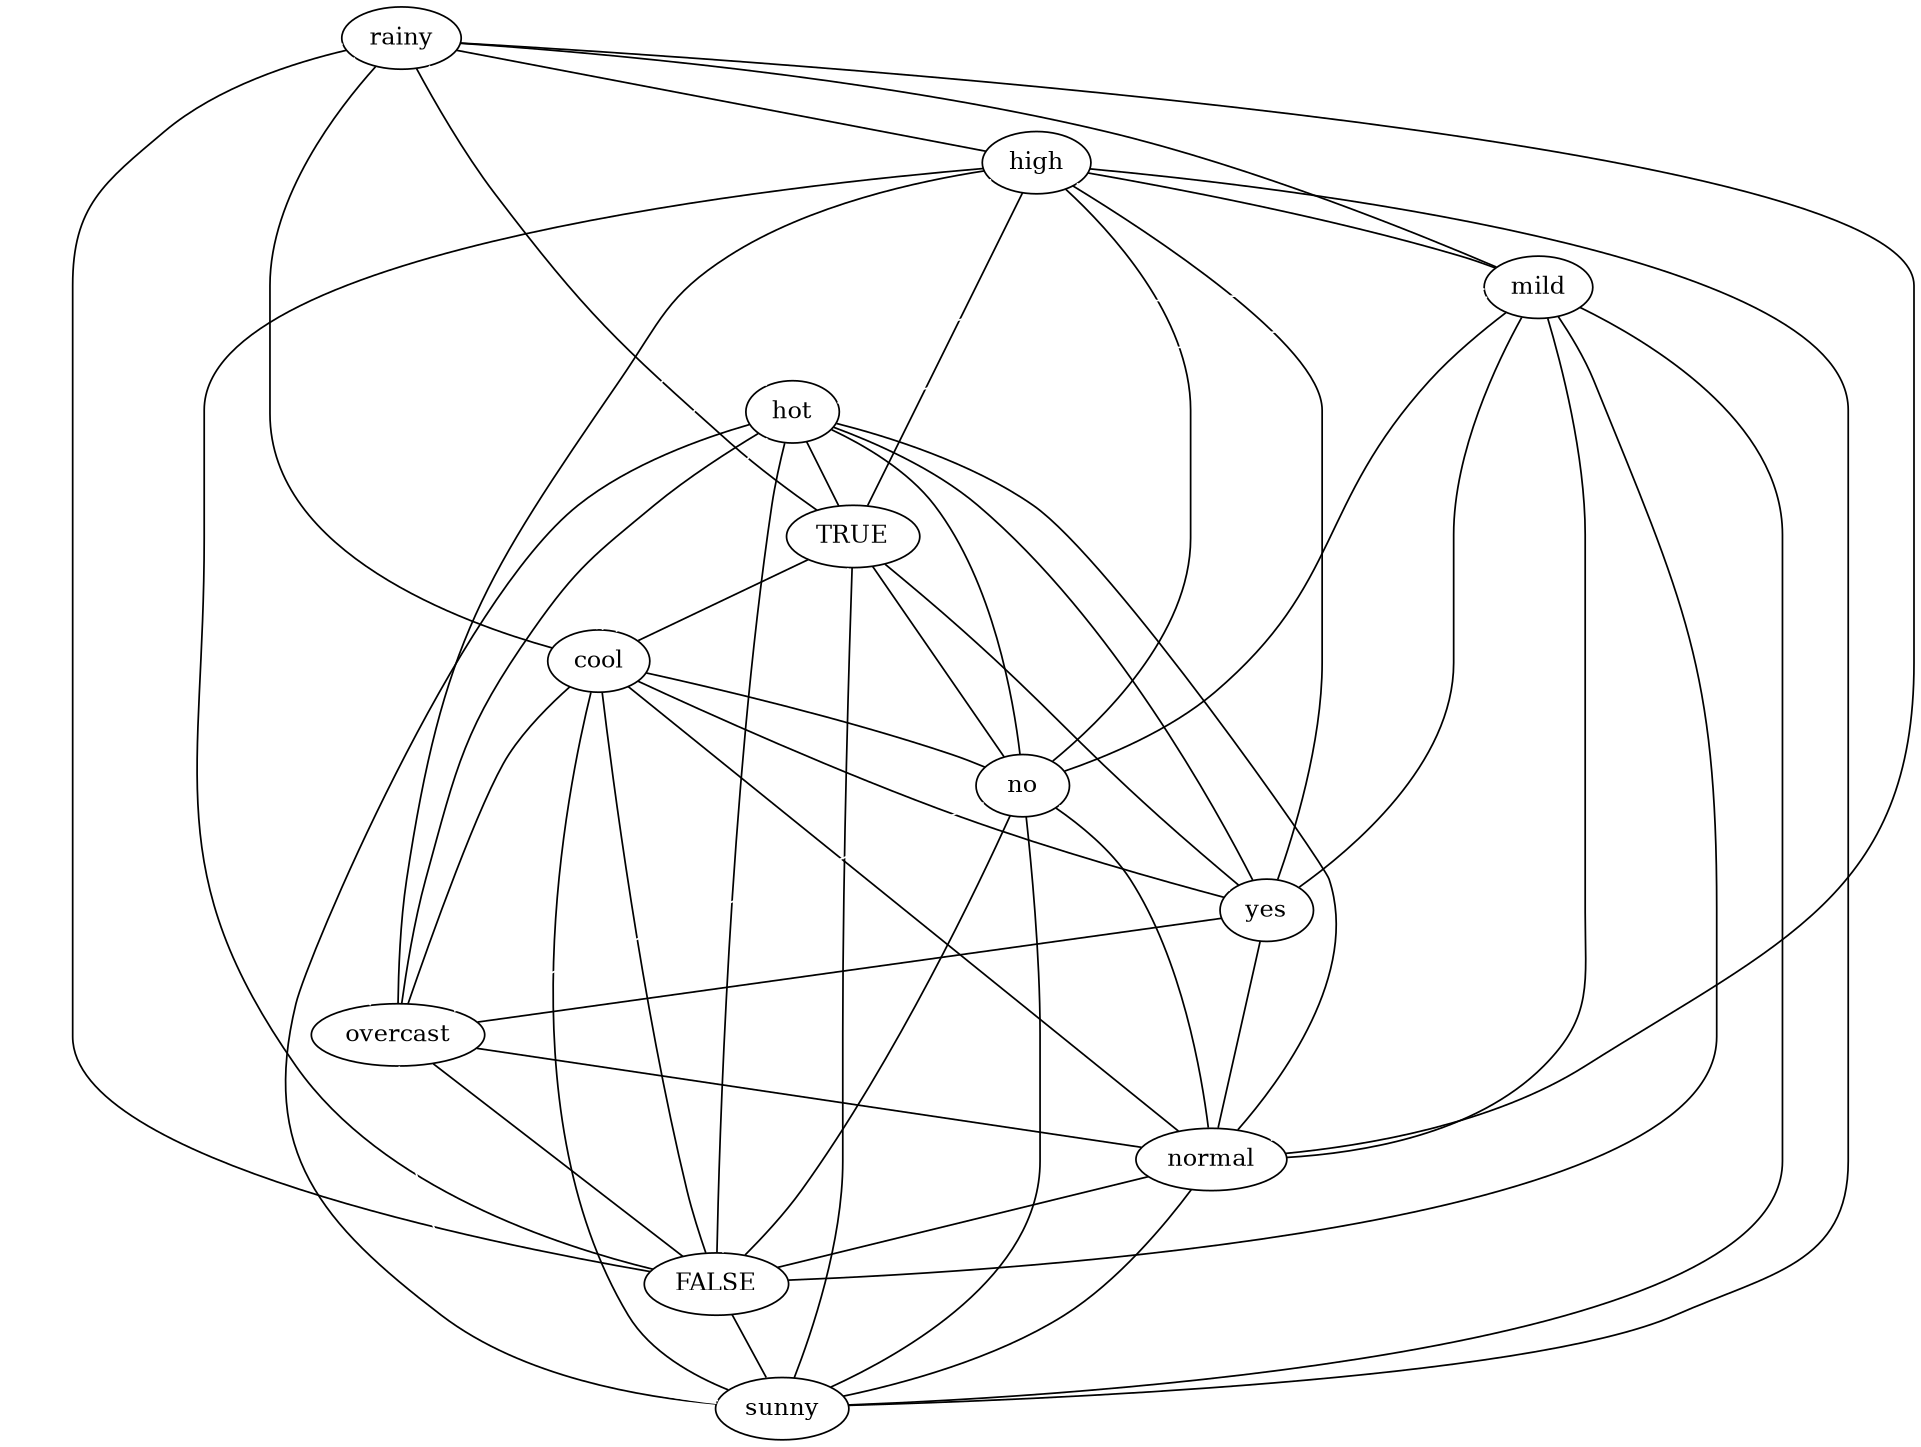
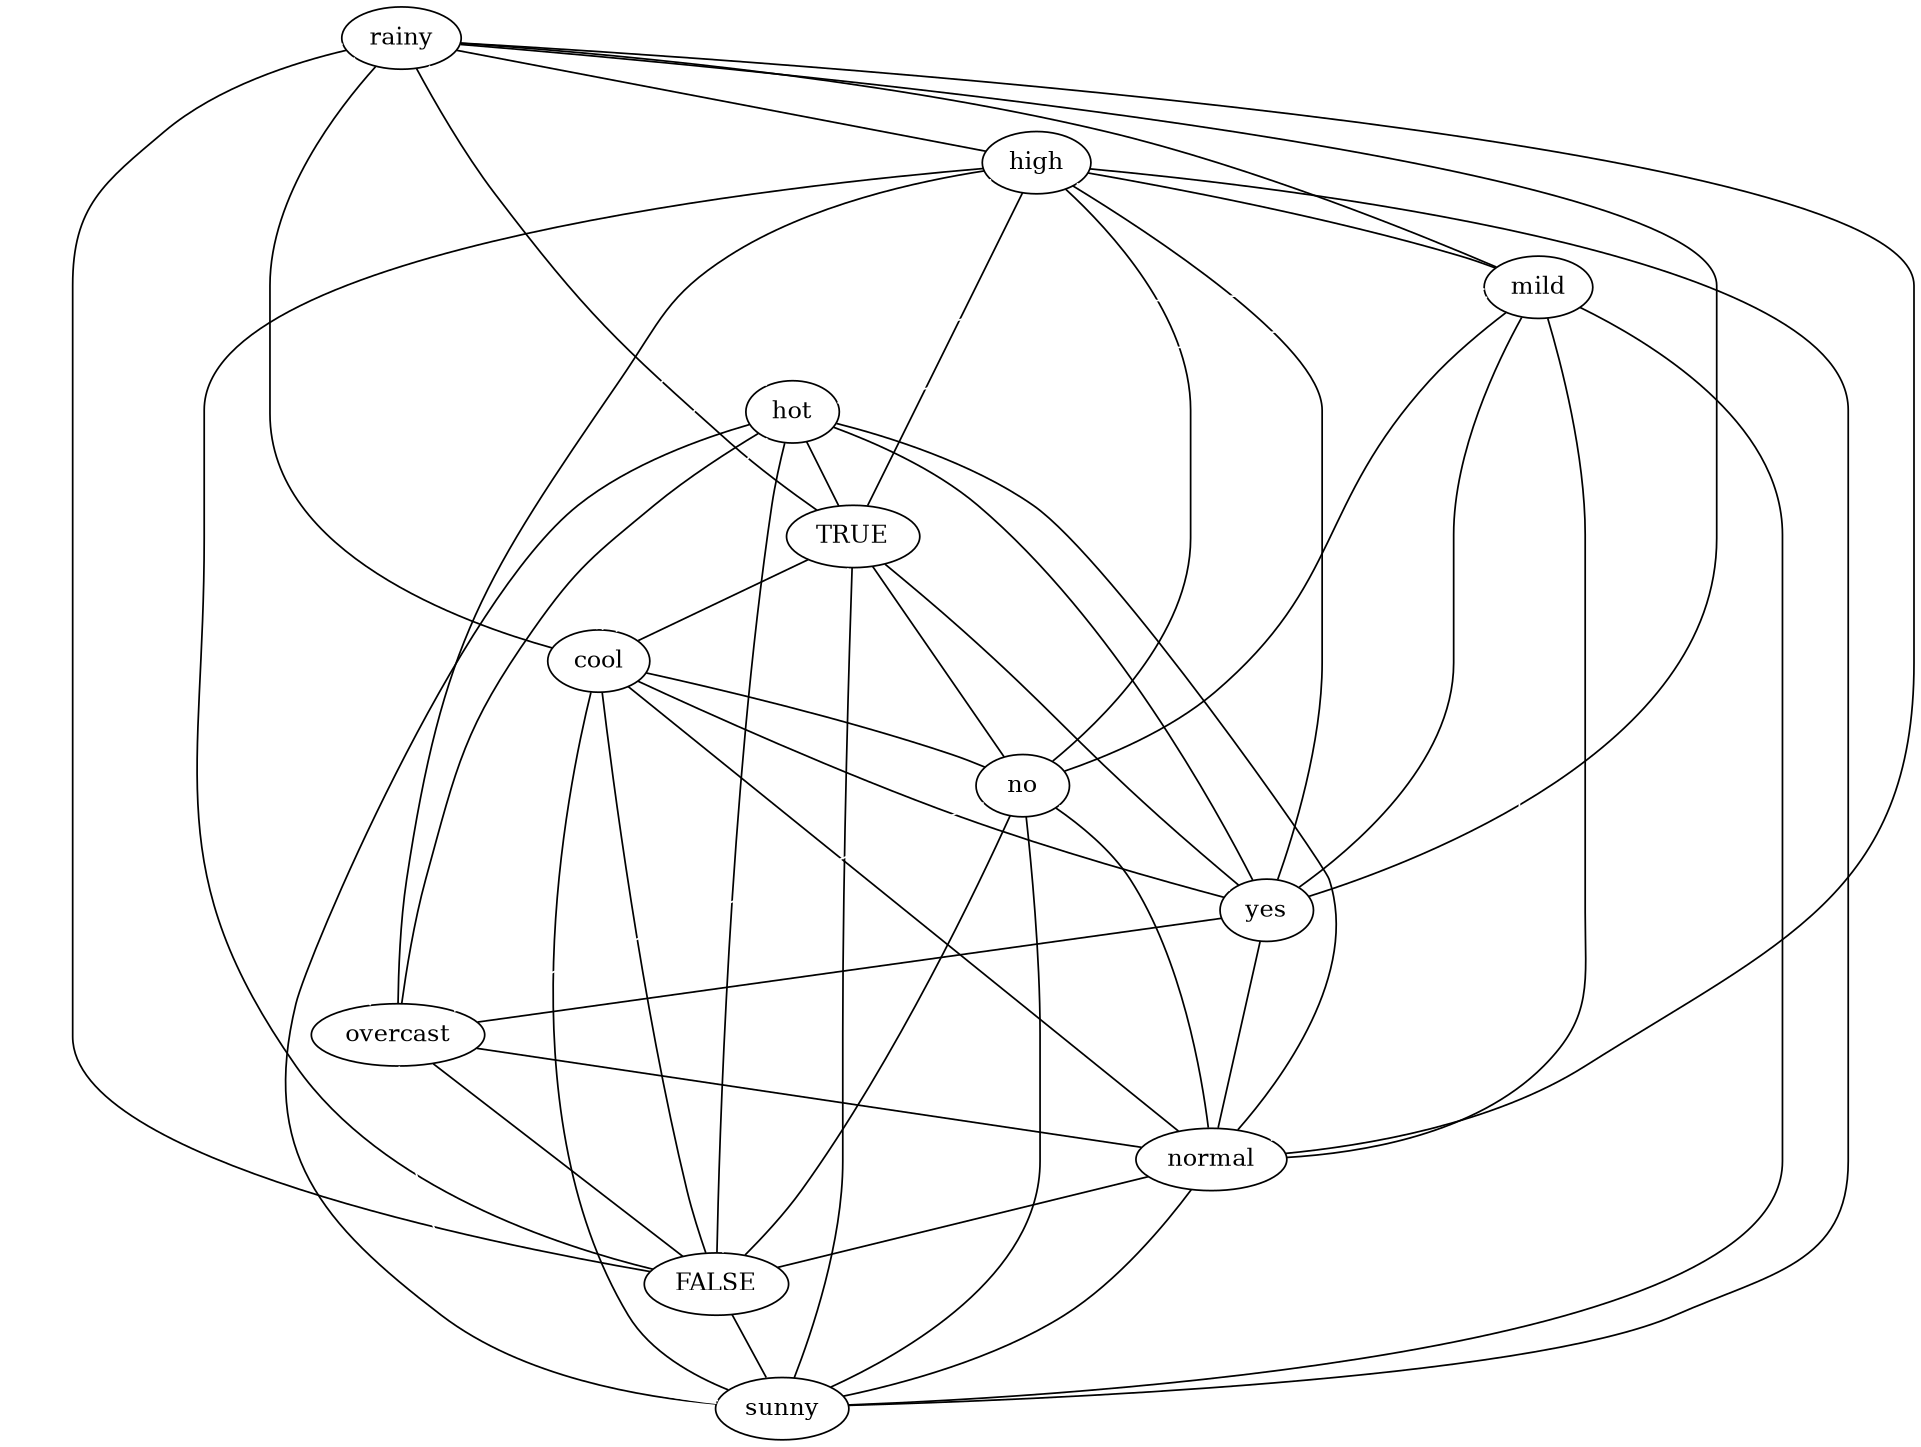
none -> (1513, 186)
(969, 564) -> none
(471, 835) -> none
(1642, 1130) -> none
